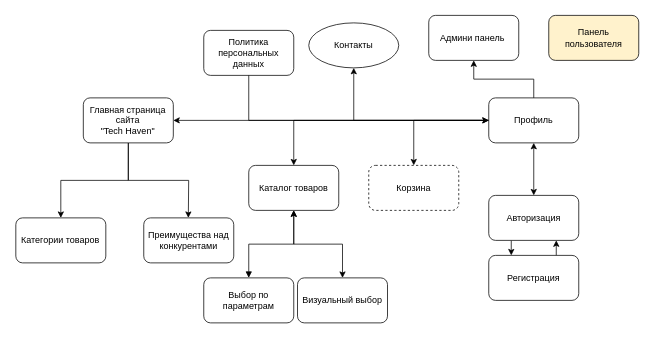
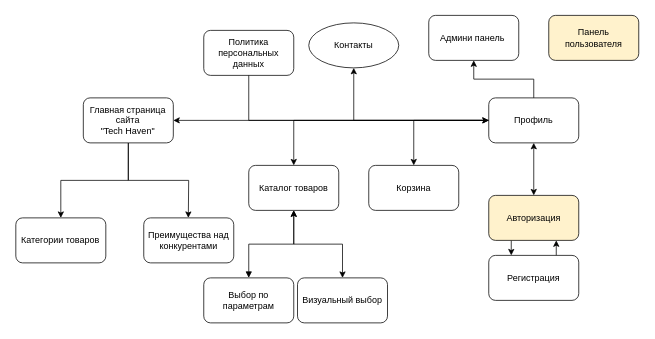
(414, 188) -> (414, 188)
(534, 218) -> (534, 218)
